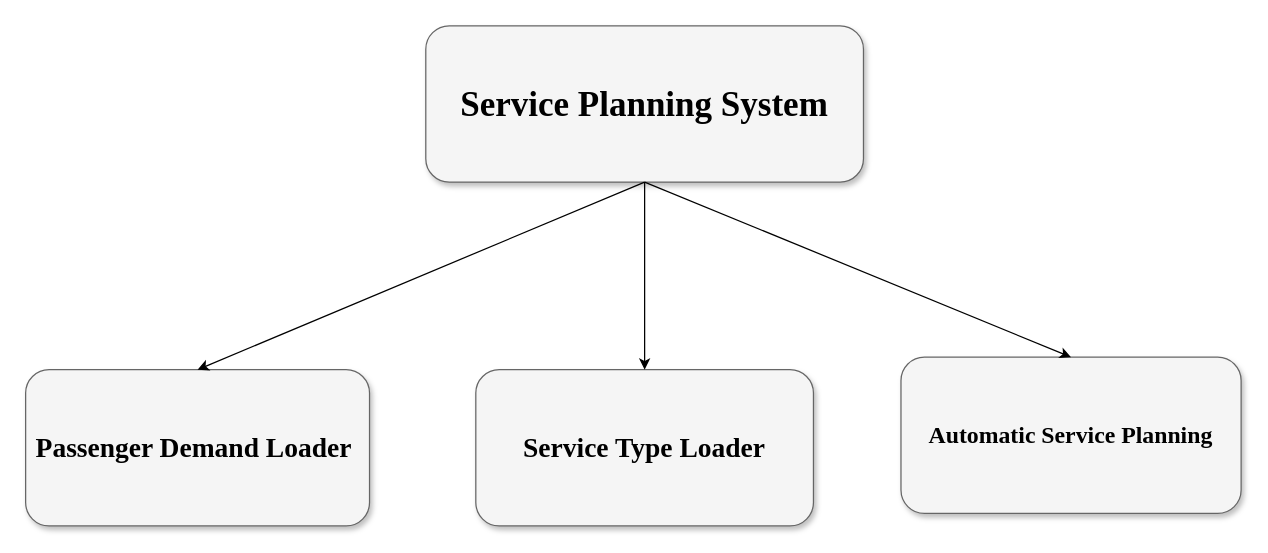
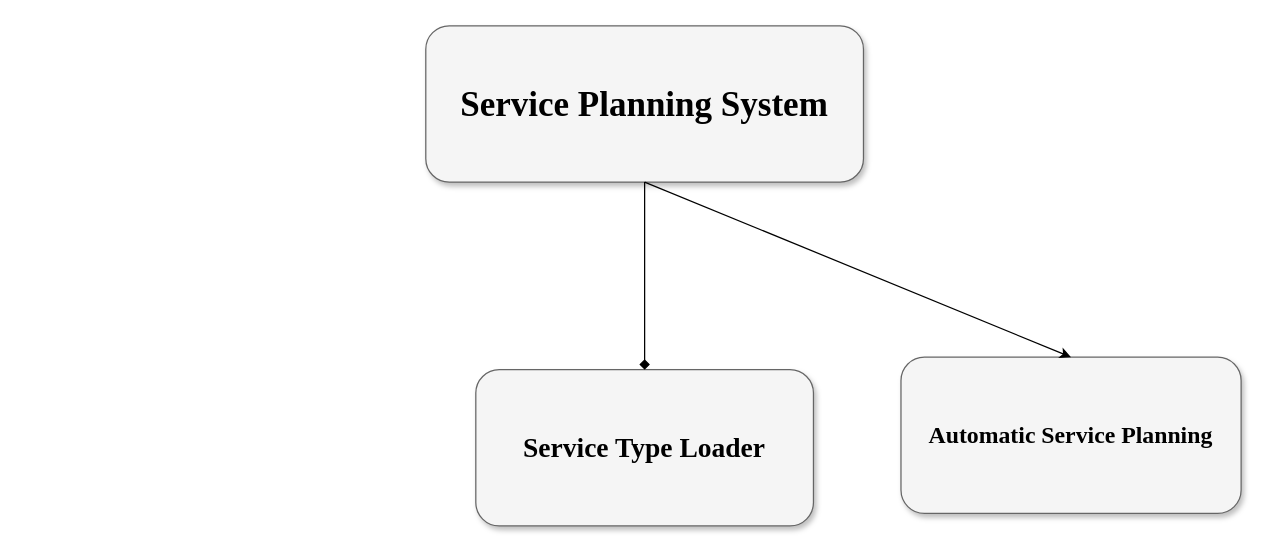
(424, 274) -> none
(644, 359) -> (644, 359)
(198, 448) -> none
